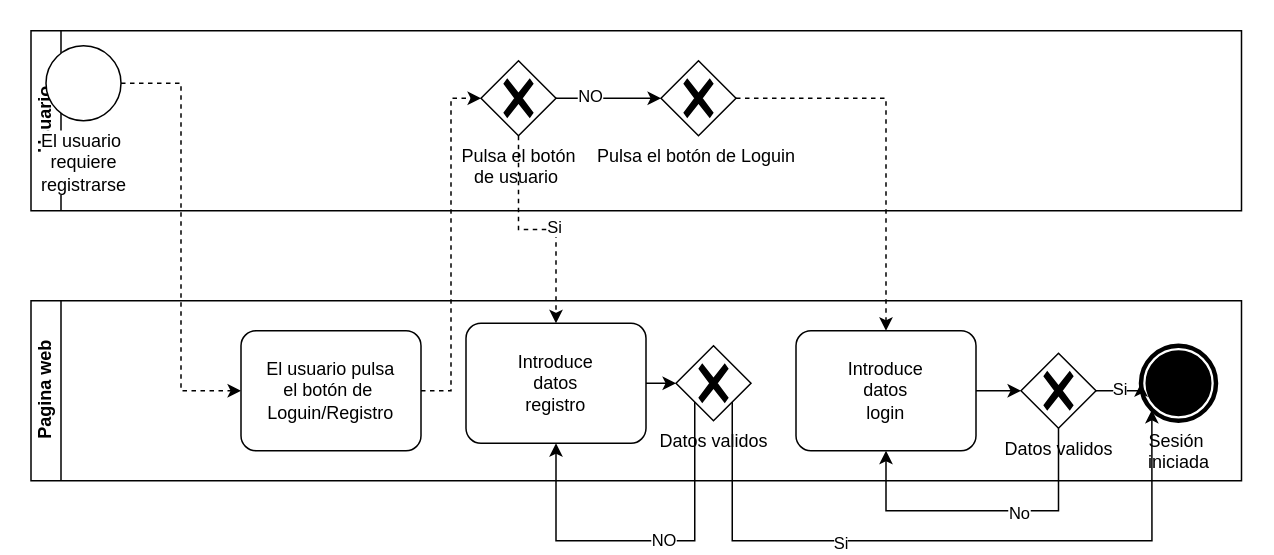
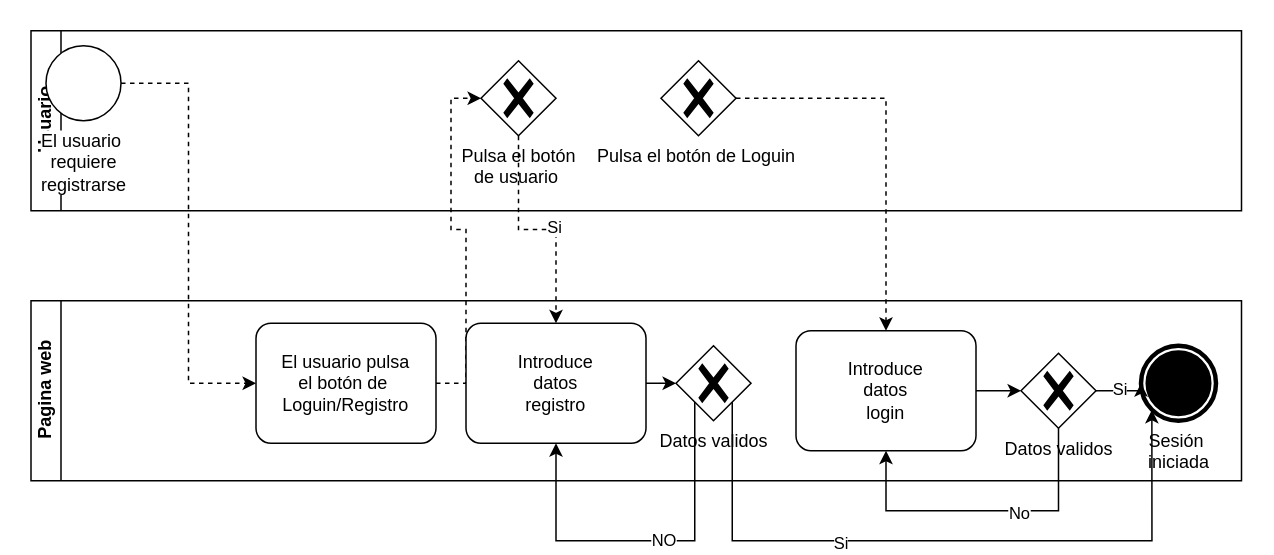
(603, 98) -> none
(331, 391) -> (346, 383)
